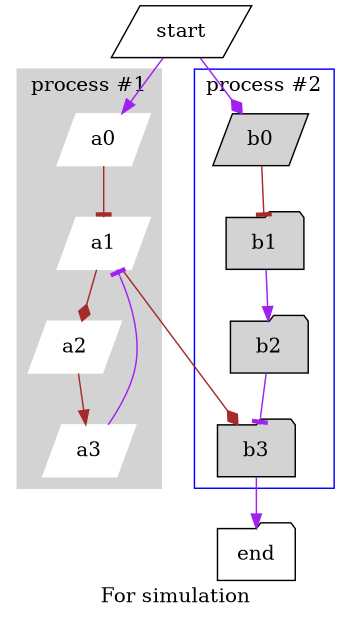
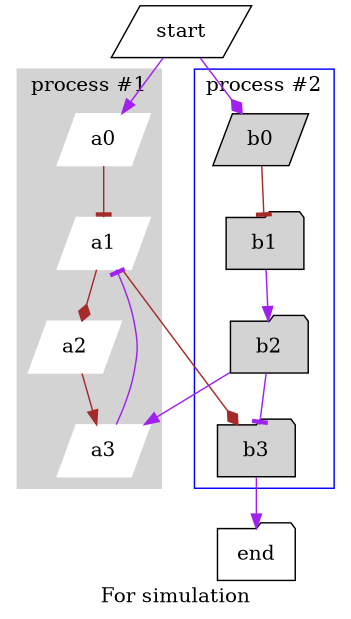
none -> (185, 400)
